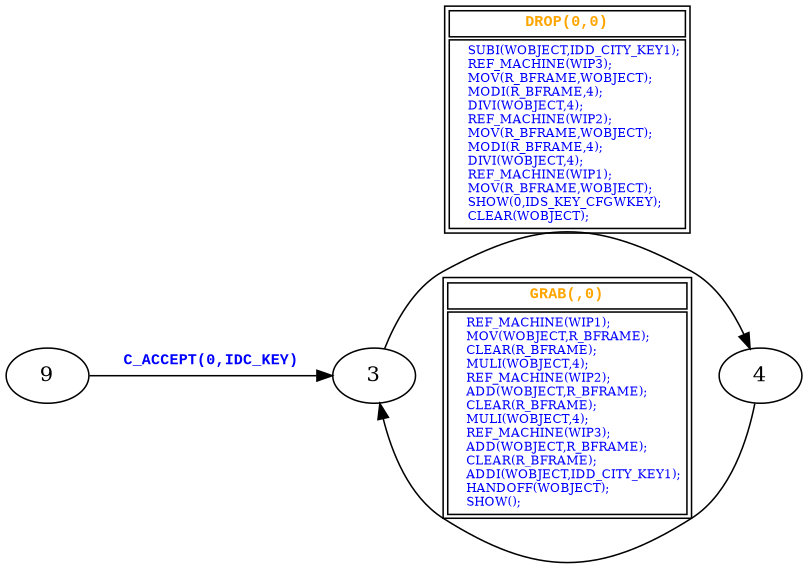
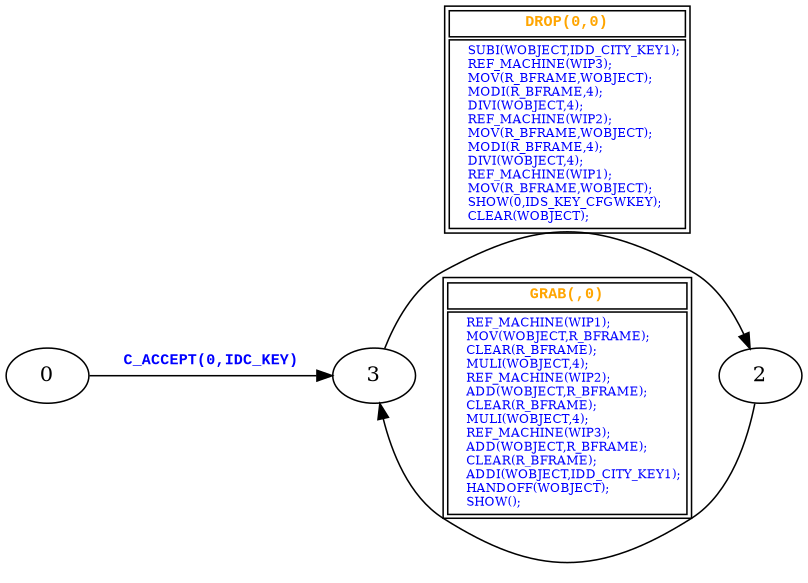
(48, 376) -> (48, 376)
(761, 376) -> (761, 376)
